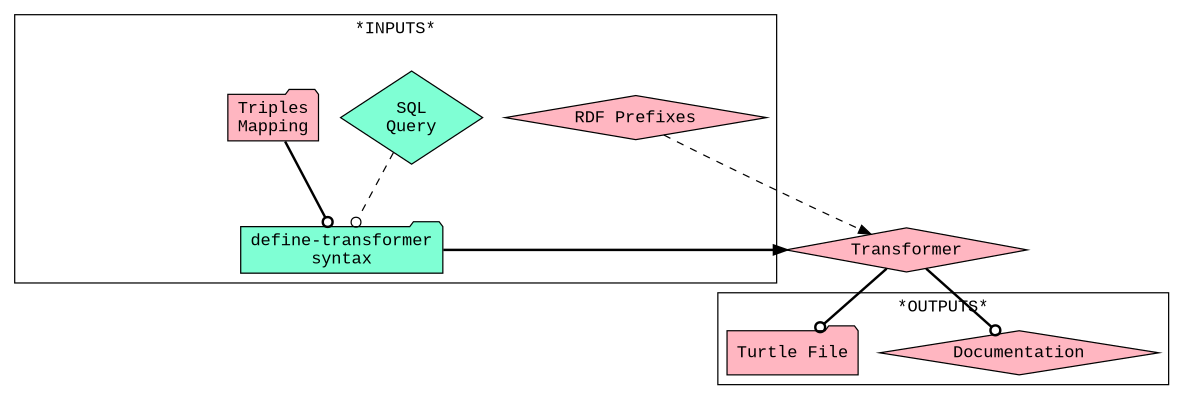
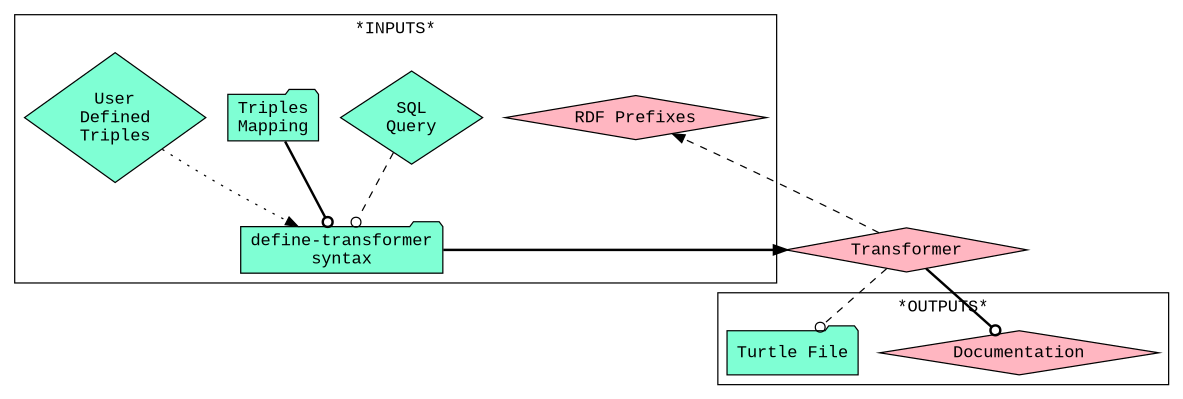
none -> (115, 118)
(273, 118) -> (273, 118)
(761, 183) -> (787, 187)
(851, 300) -> (851, 300)
(793, 353) -> (793, 353)
